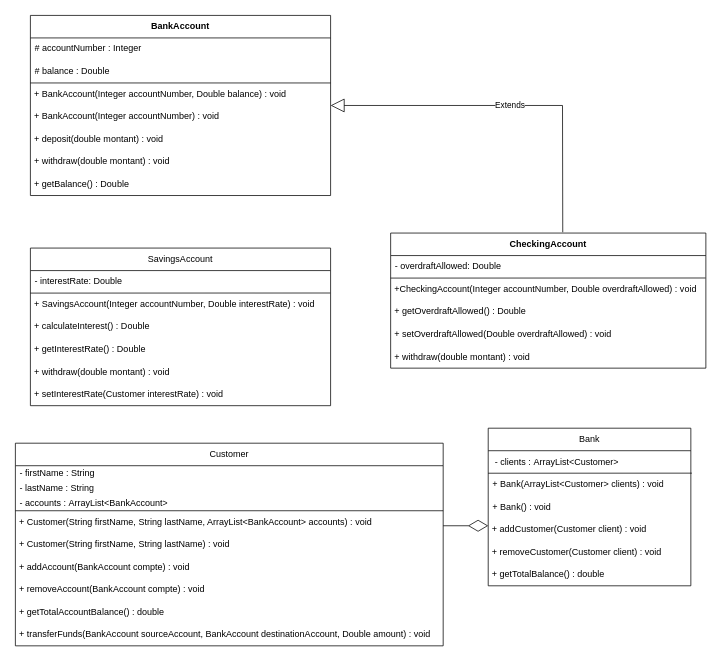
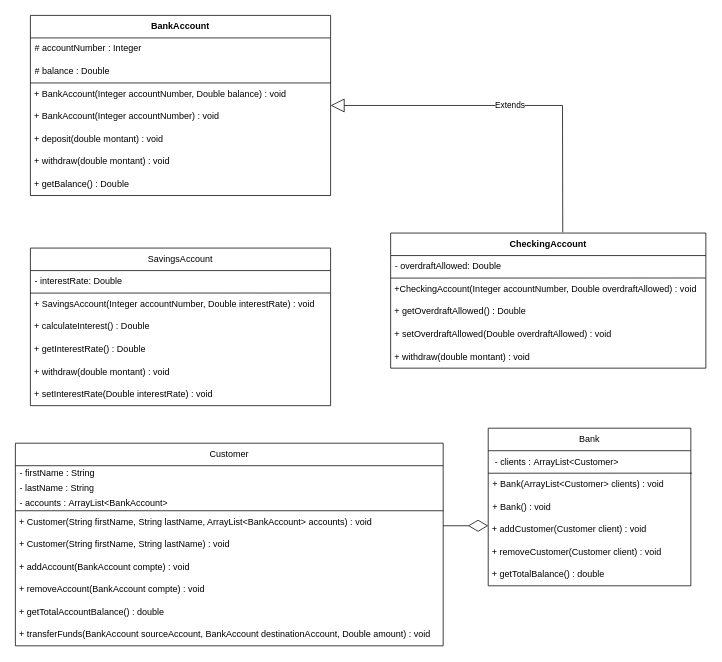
(142, 394) -> (136, 394)
